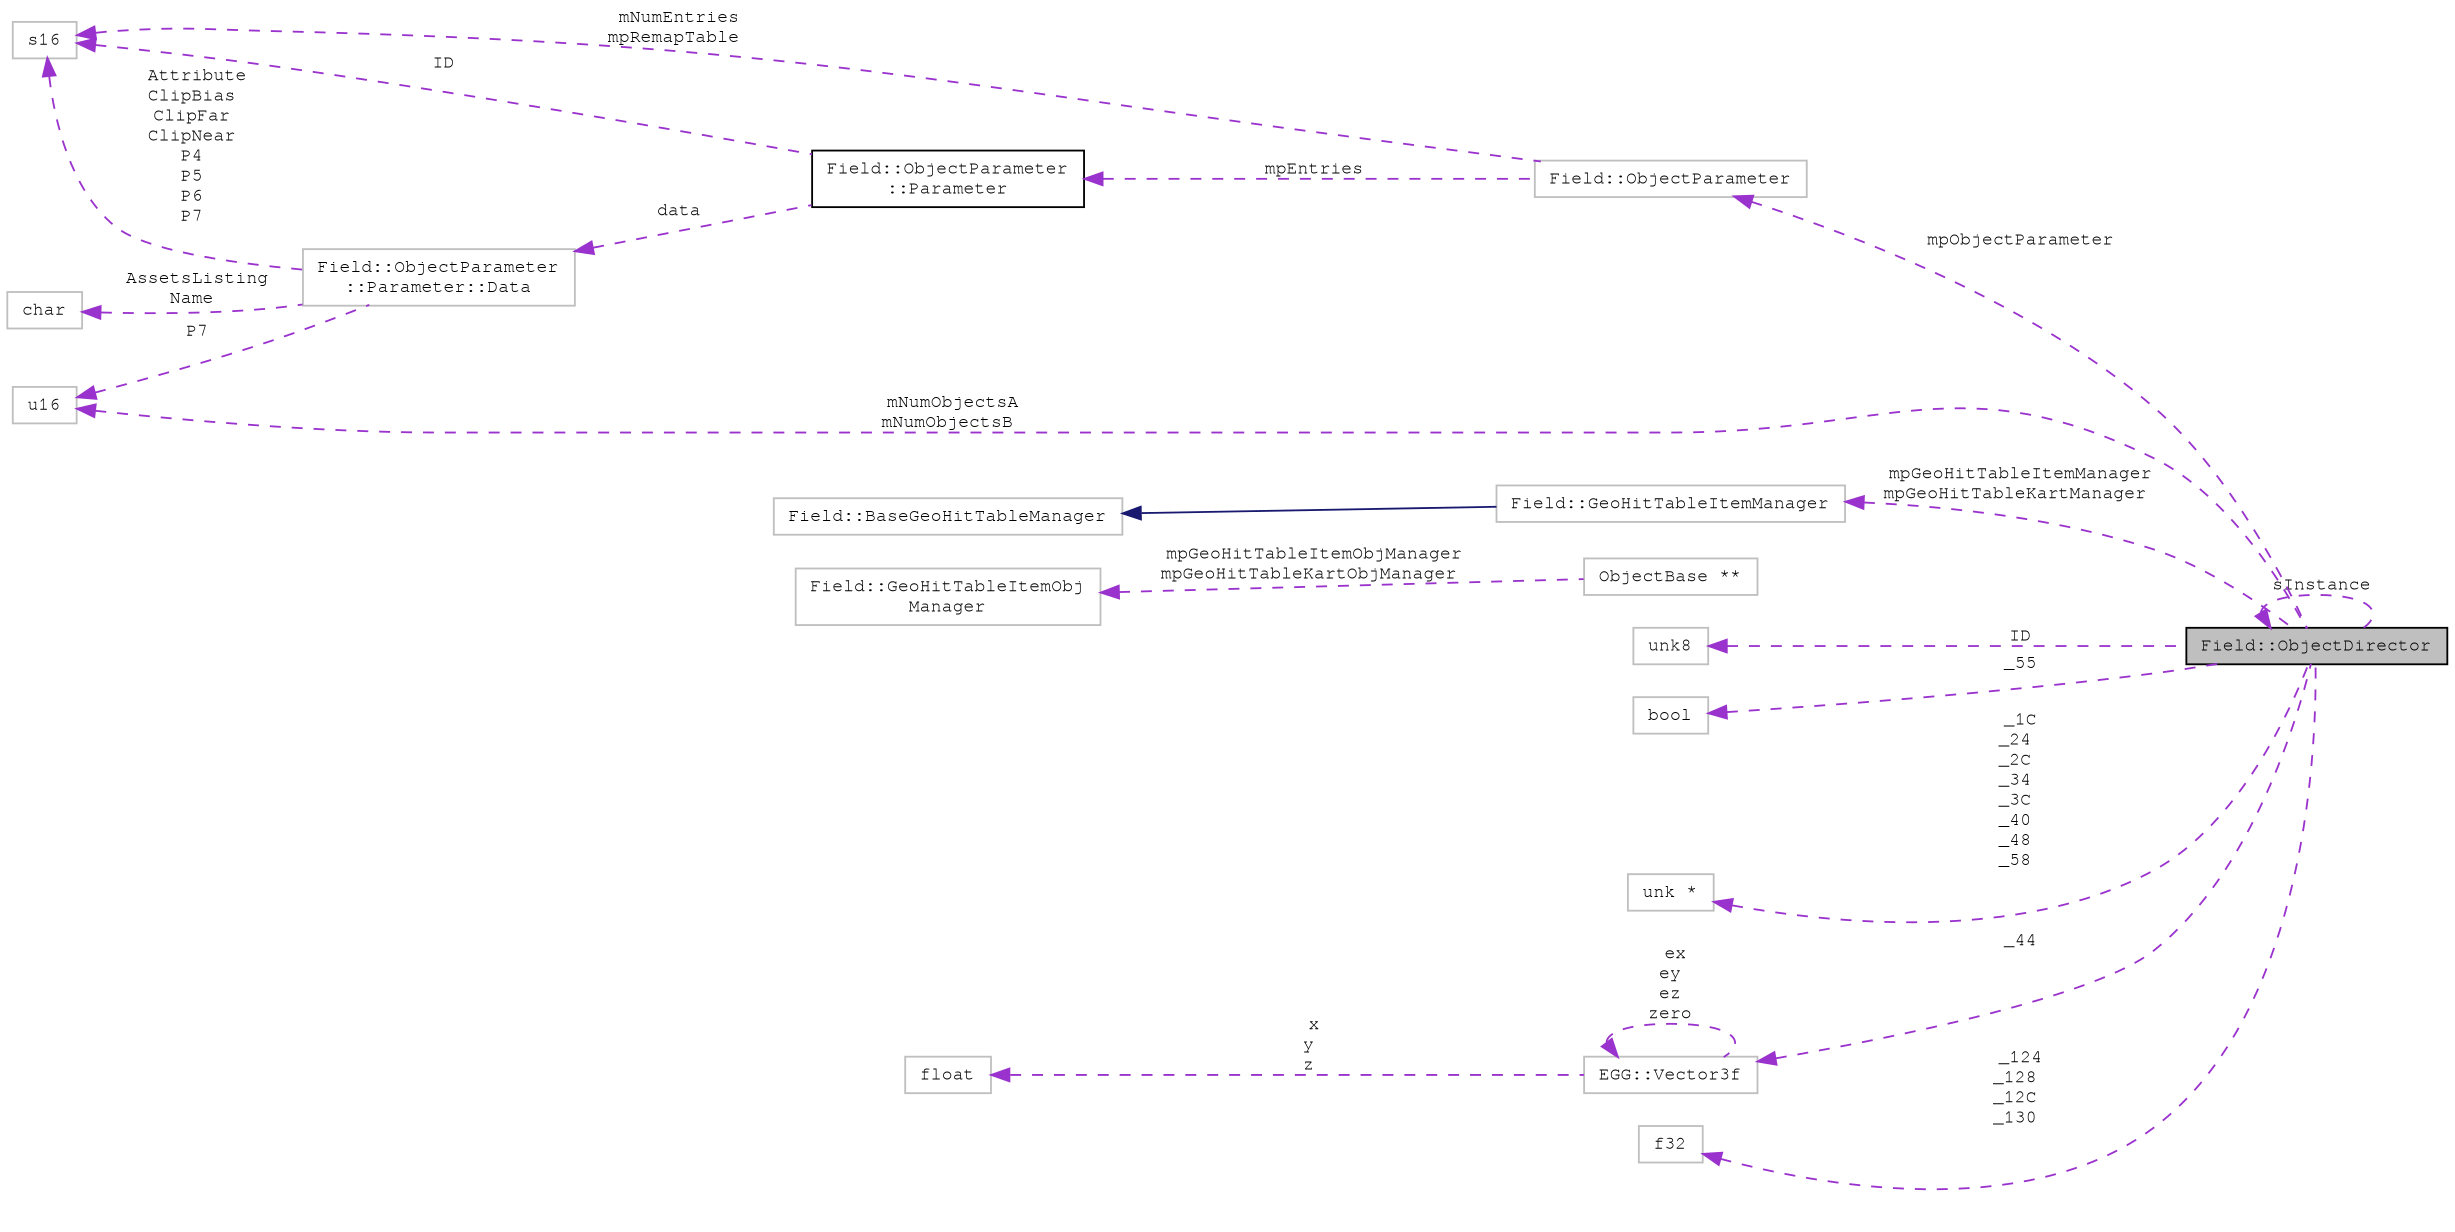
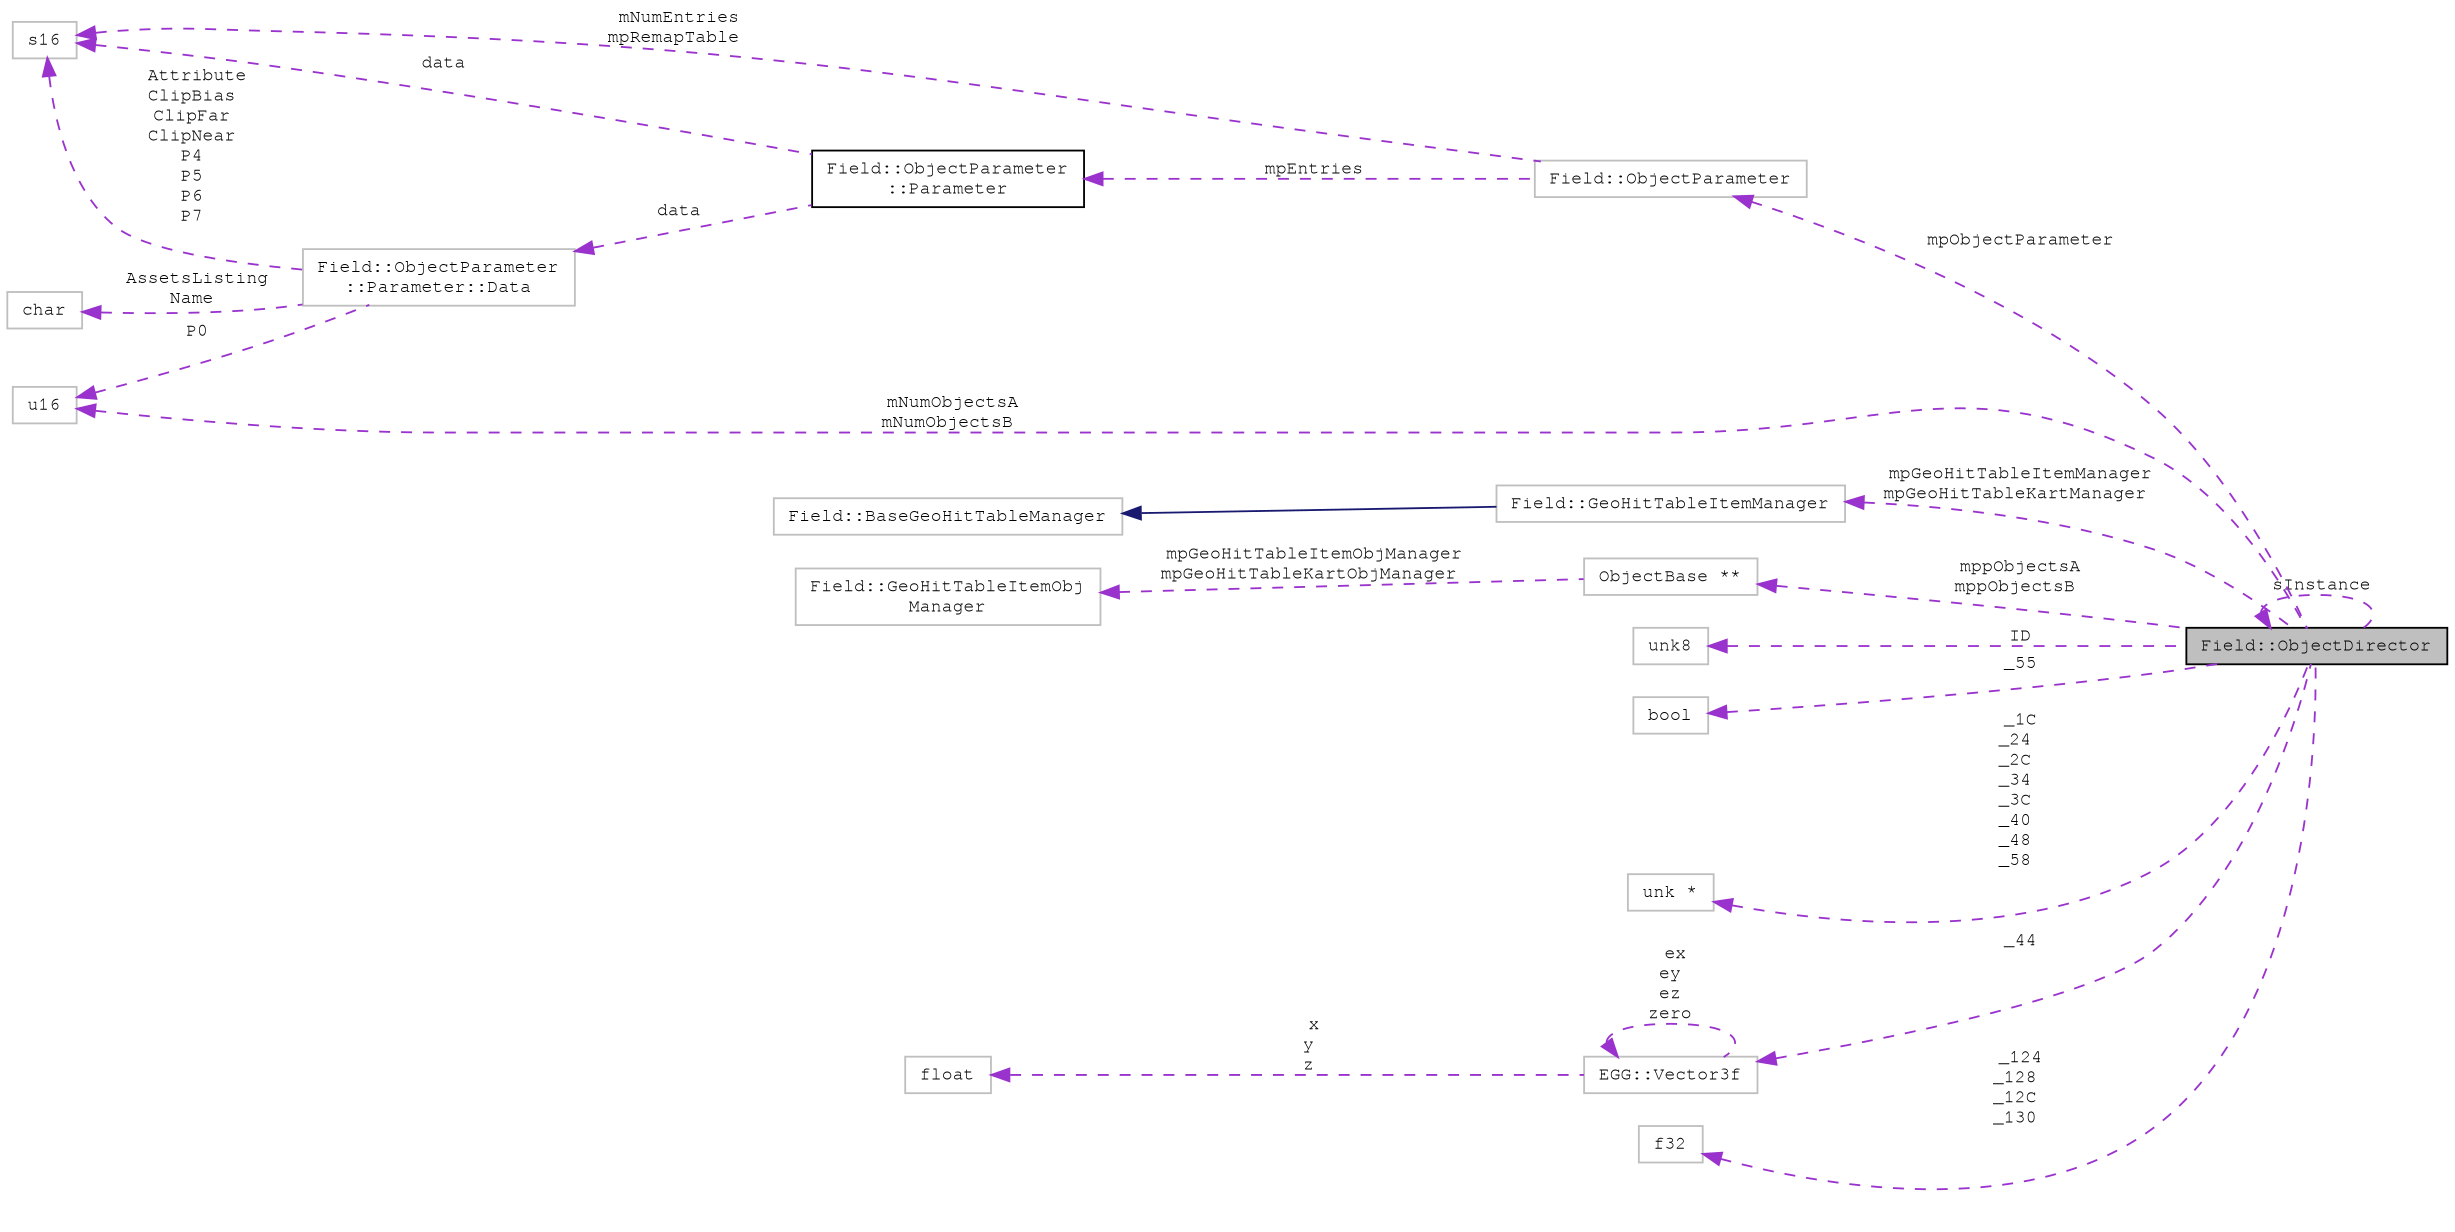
(439, 63) -> (439, 63)
(193, 331) -> (193, 331)
none -> (1983, 606)
